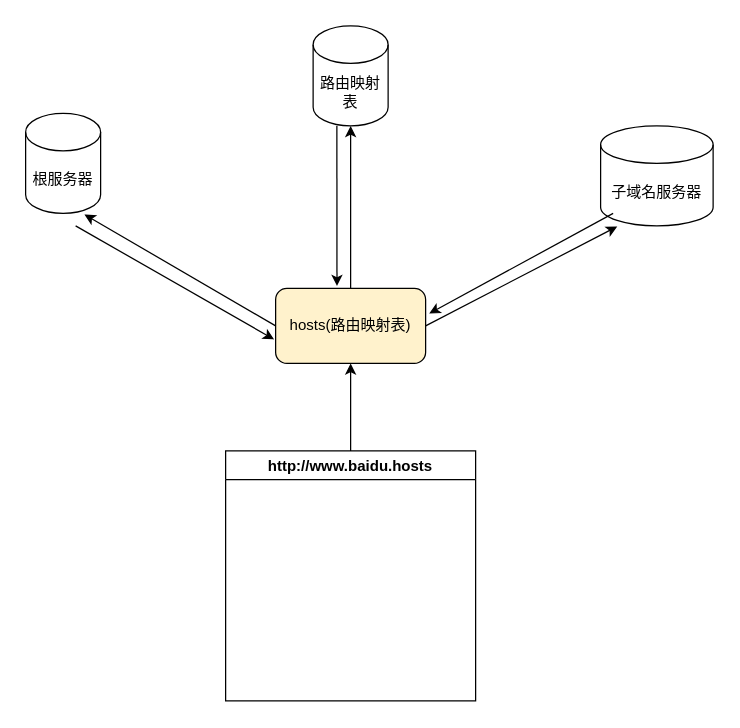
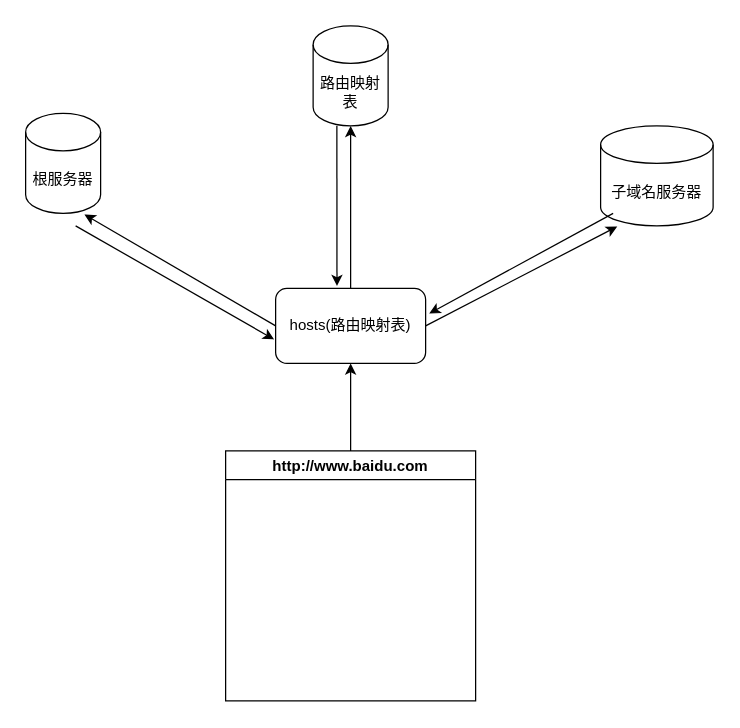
(351, 326) -> (351, 326)
(350, 466) -> (350, 466)
